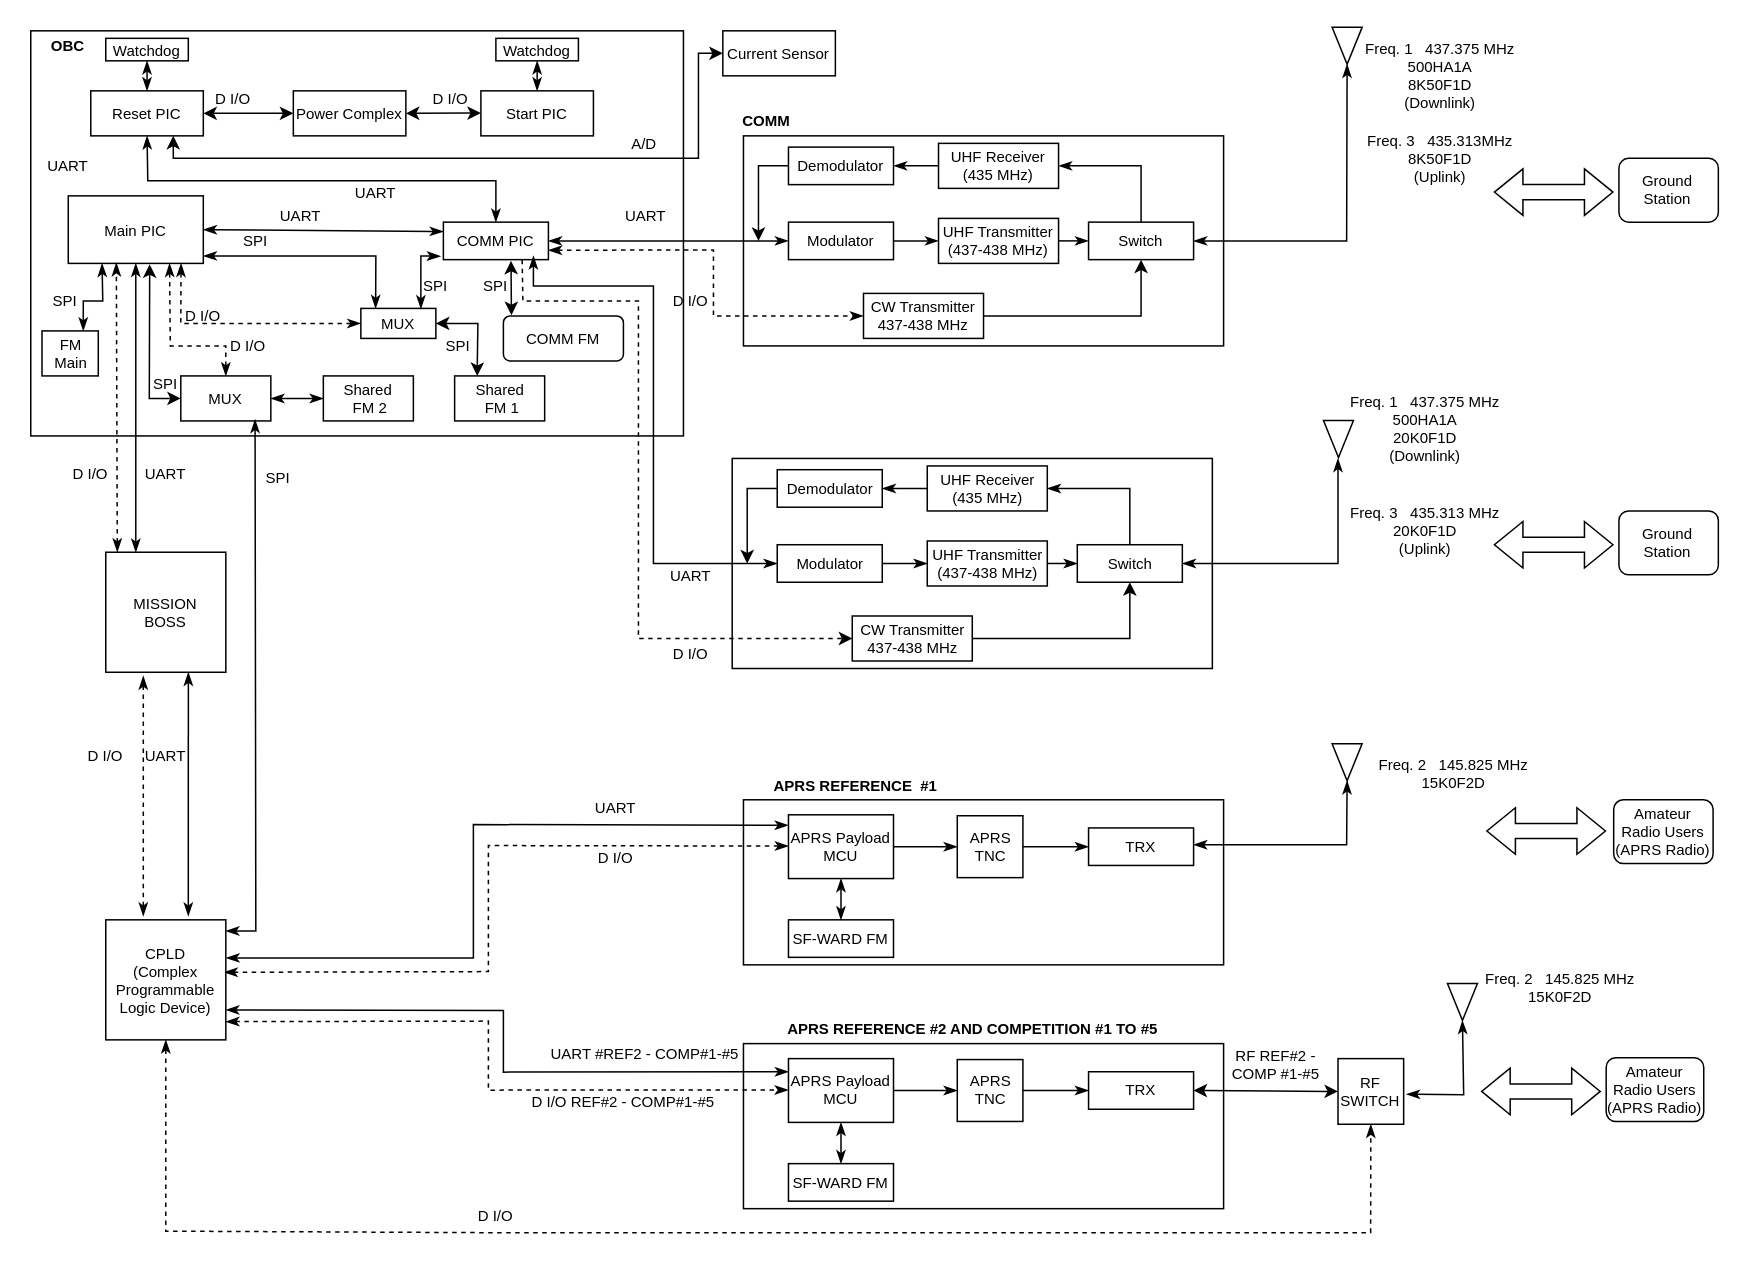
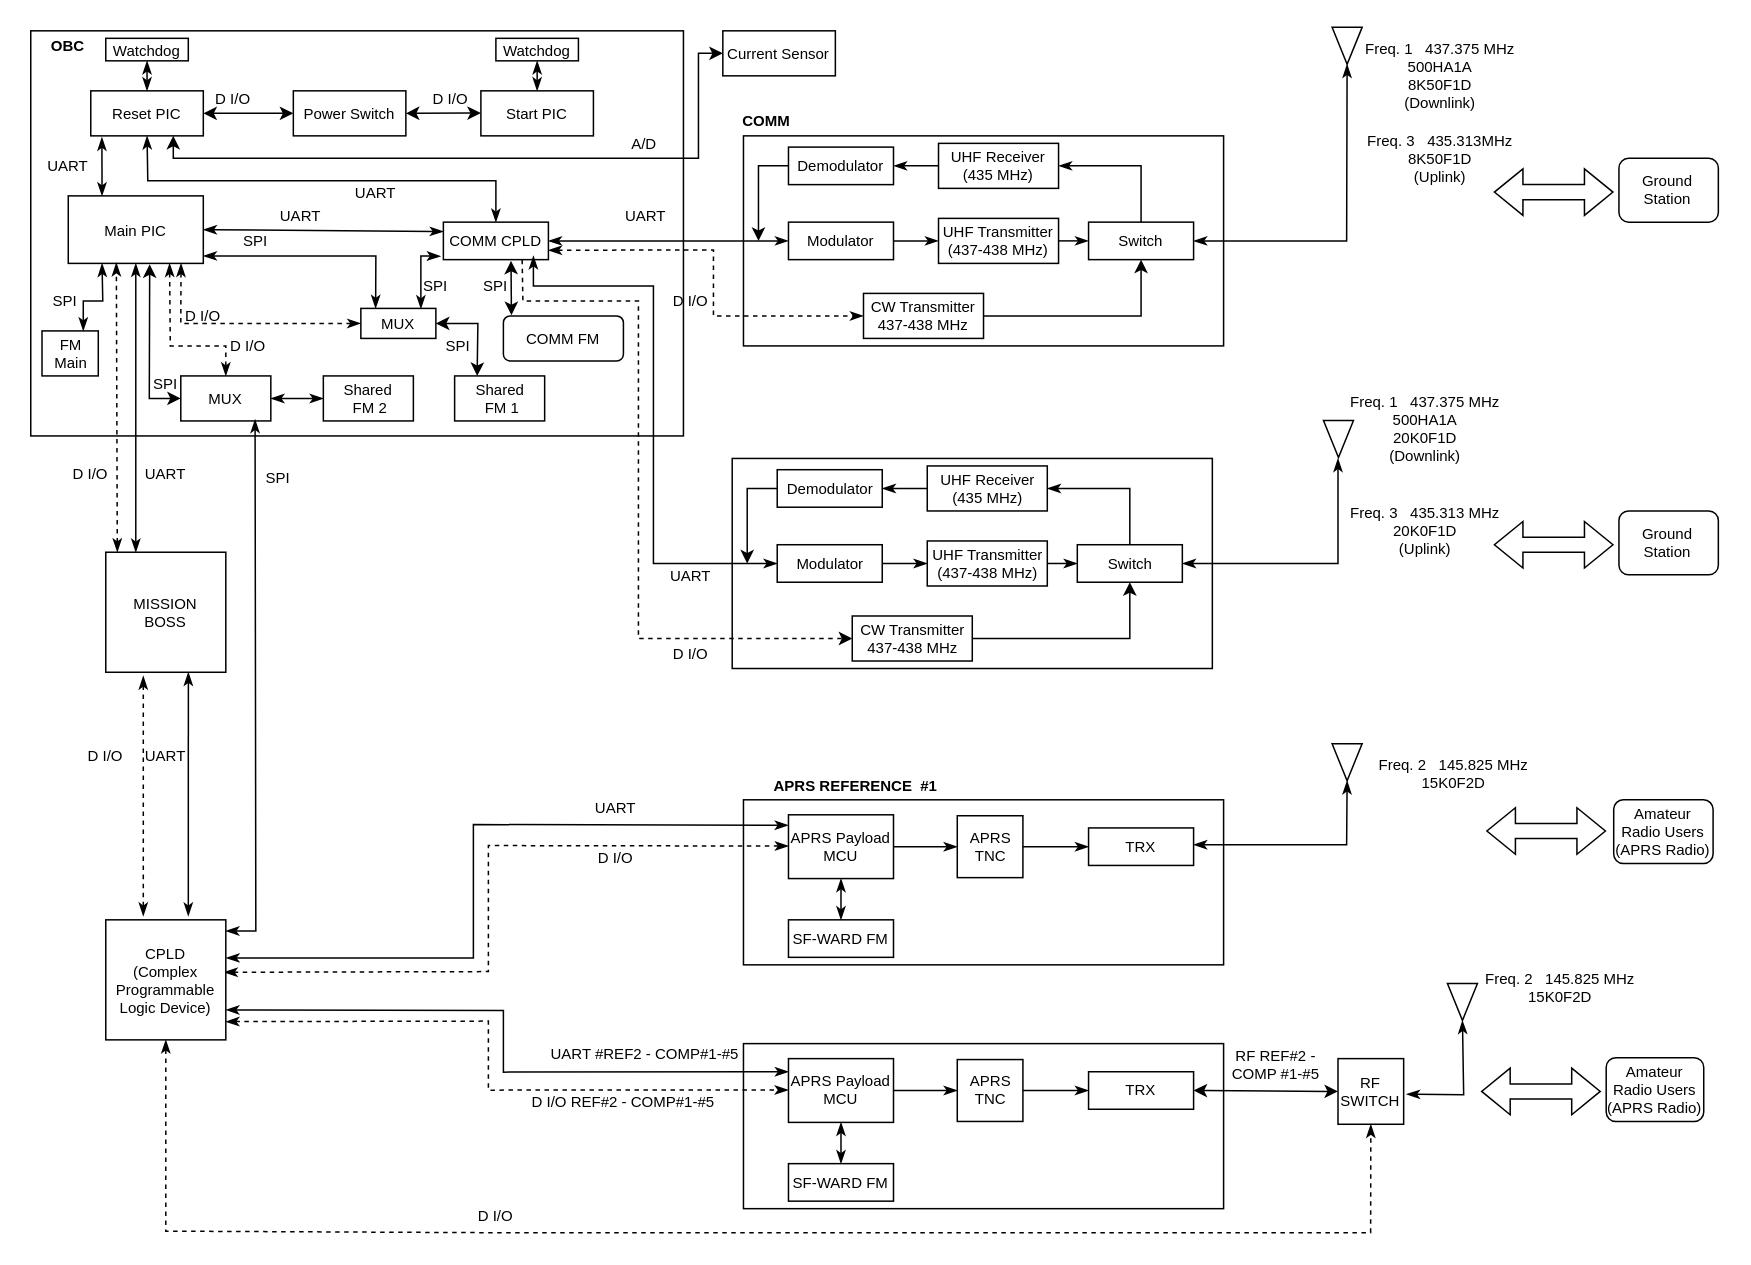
(350, 113) -> (350, 113)
none -> (102, 167)
(496, 241) -> (496, 241)
(972, 1028) -> none
